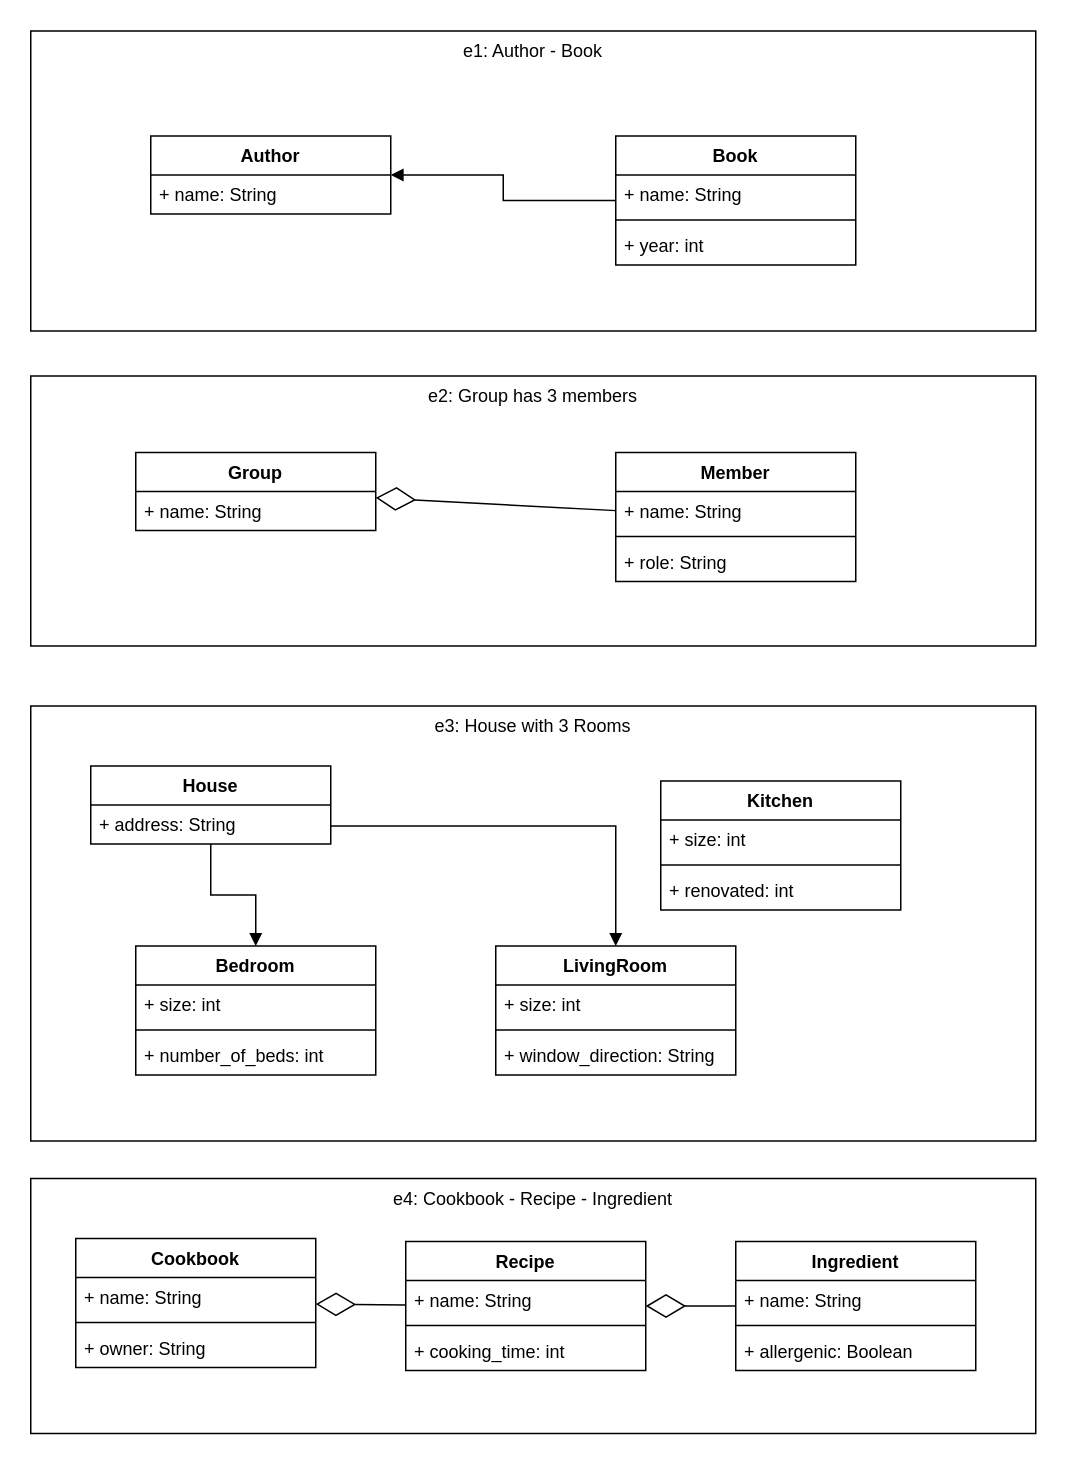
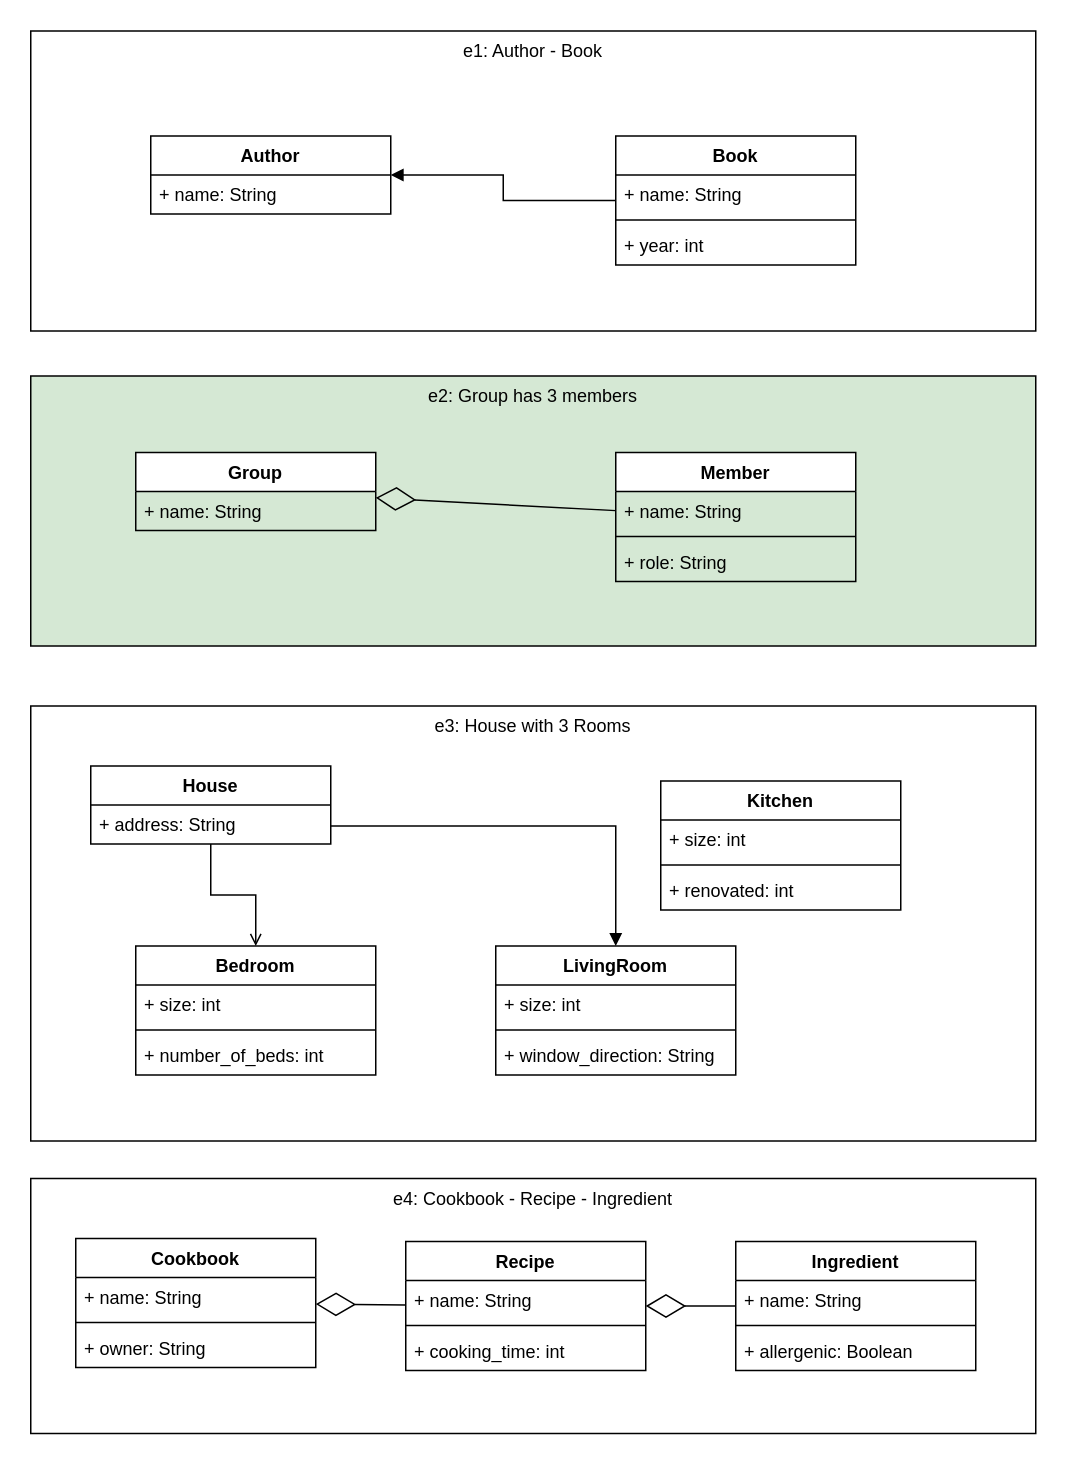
(533, 511) -> (533, 511)
(256, 932) -> (256, 936)
